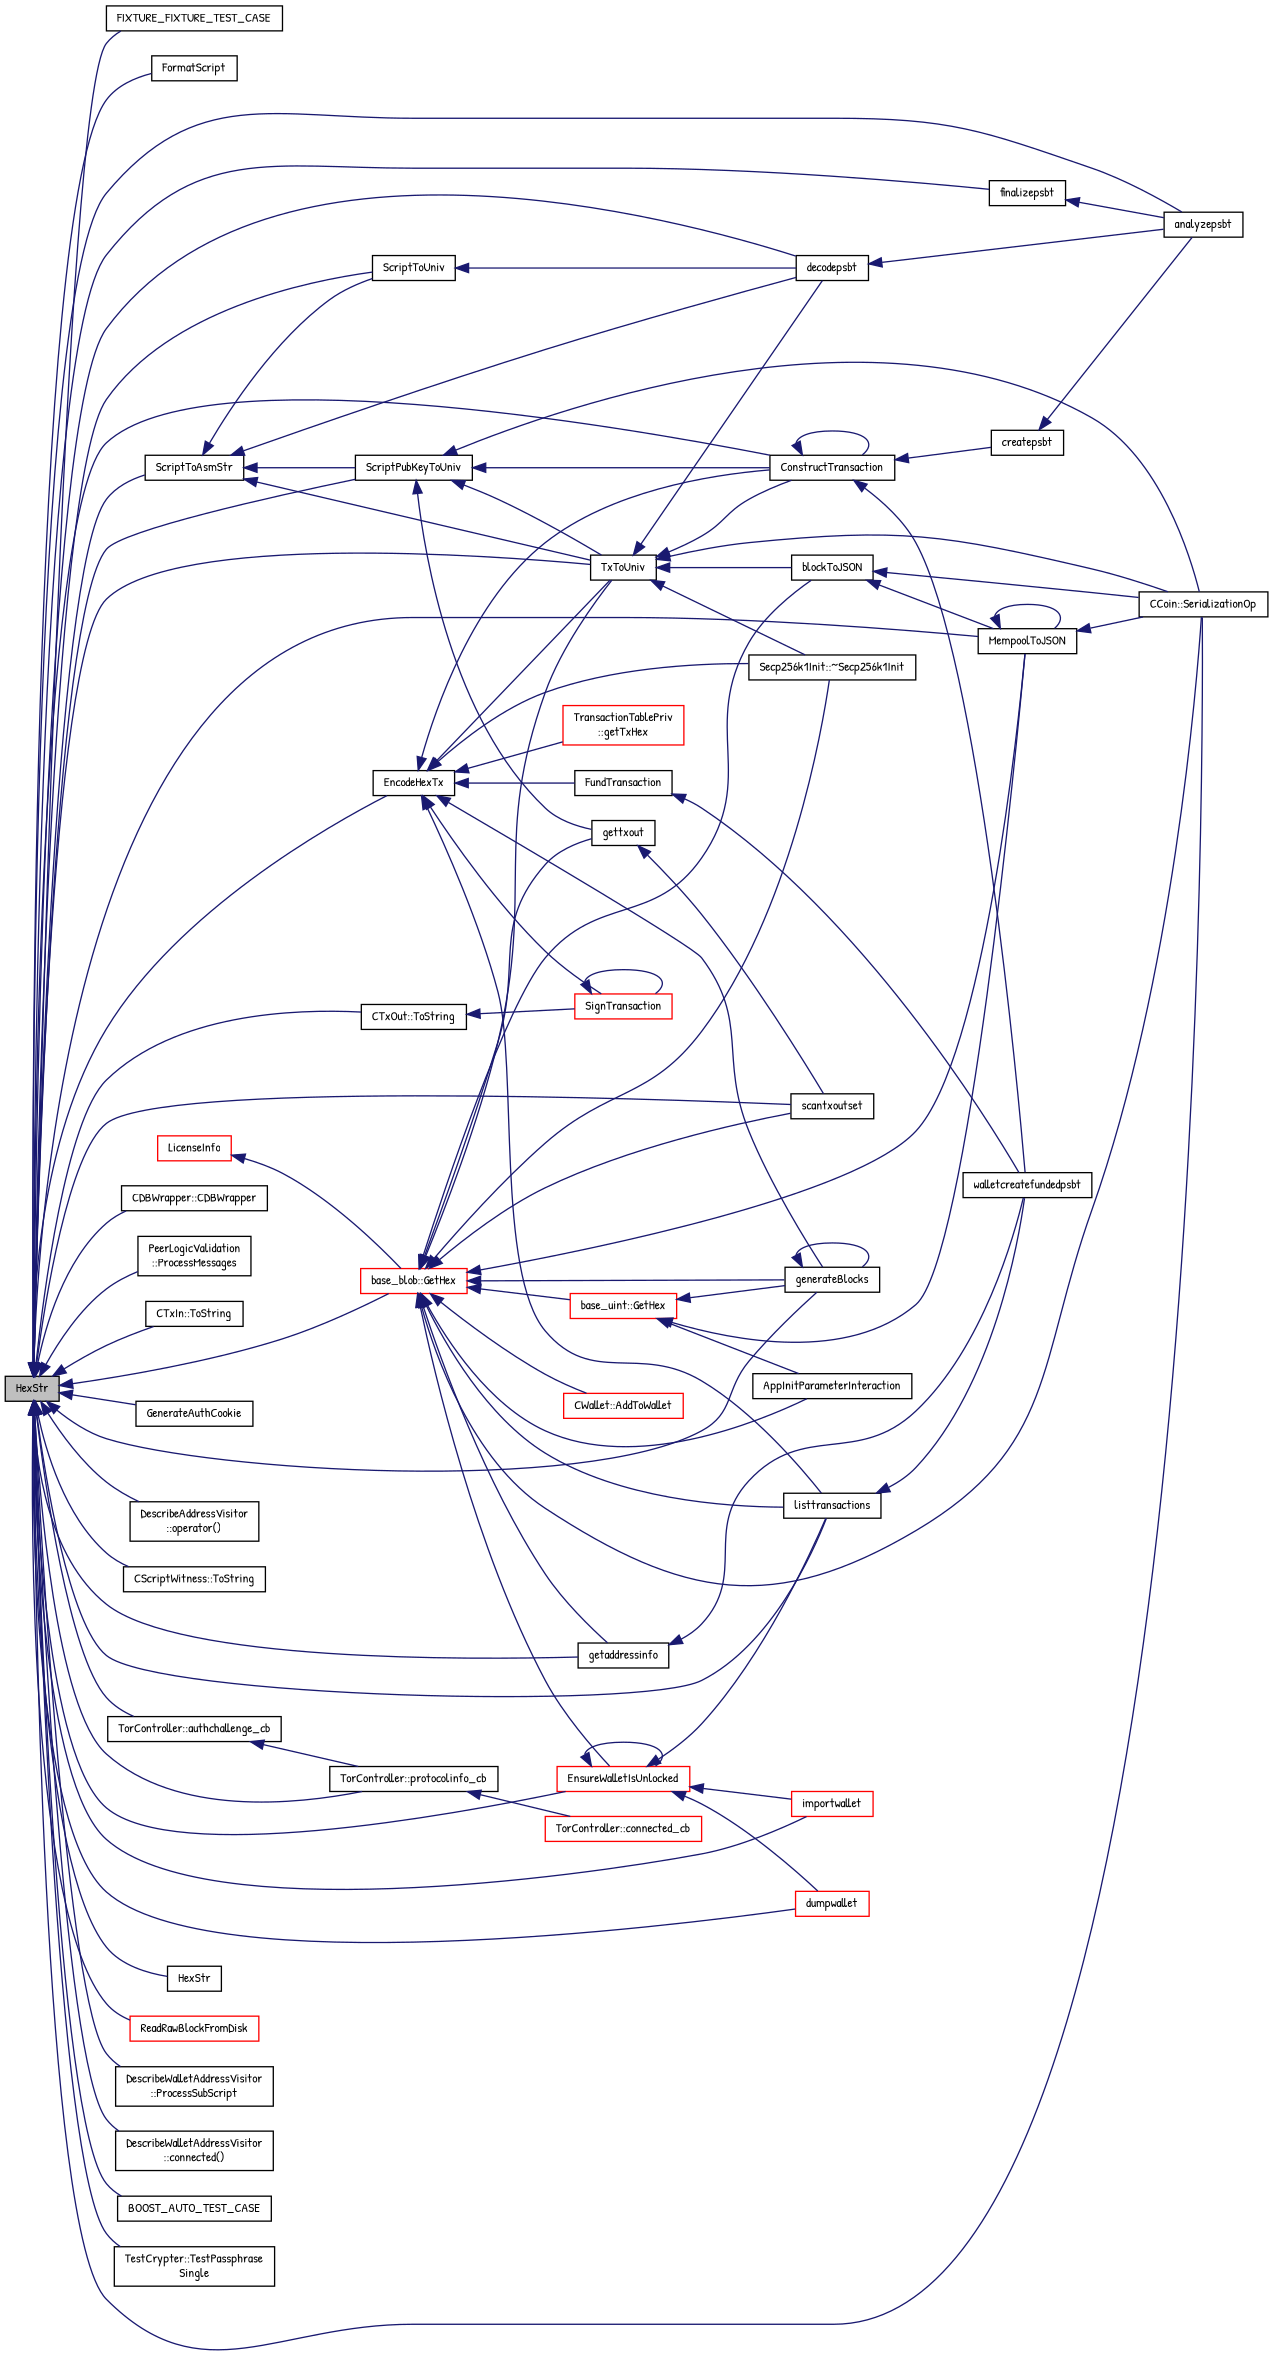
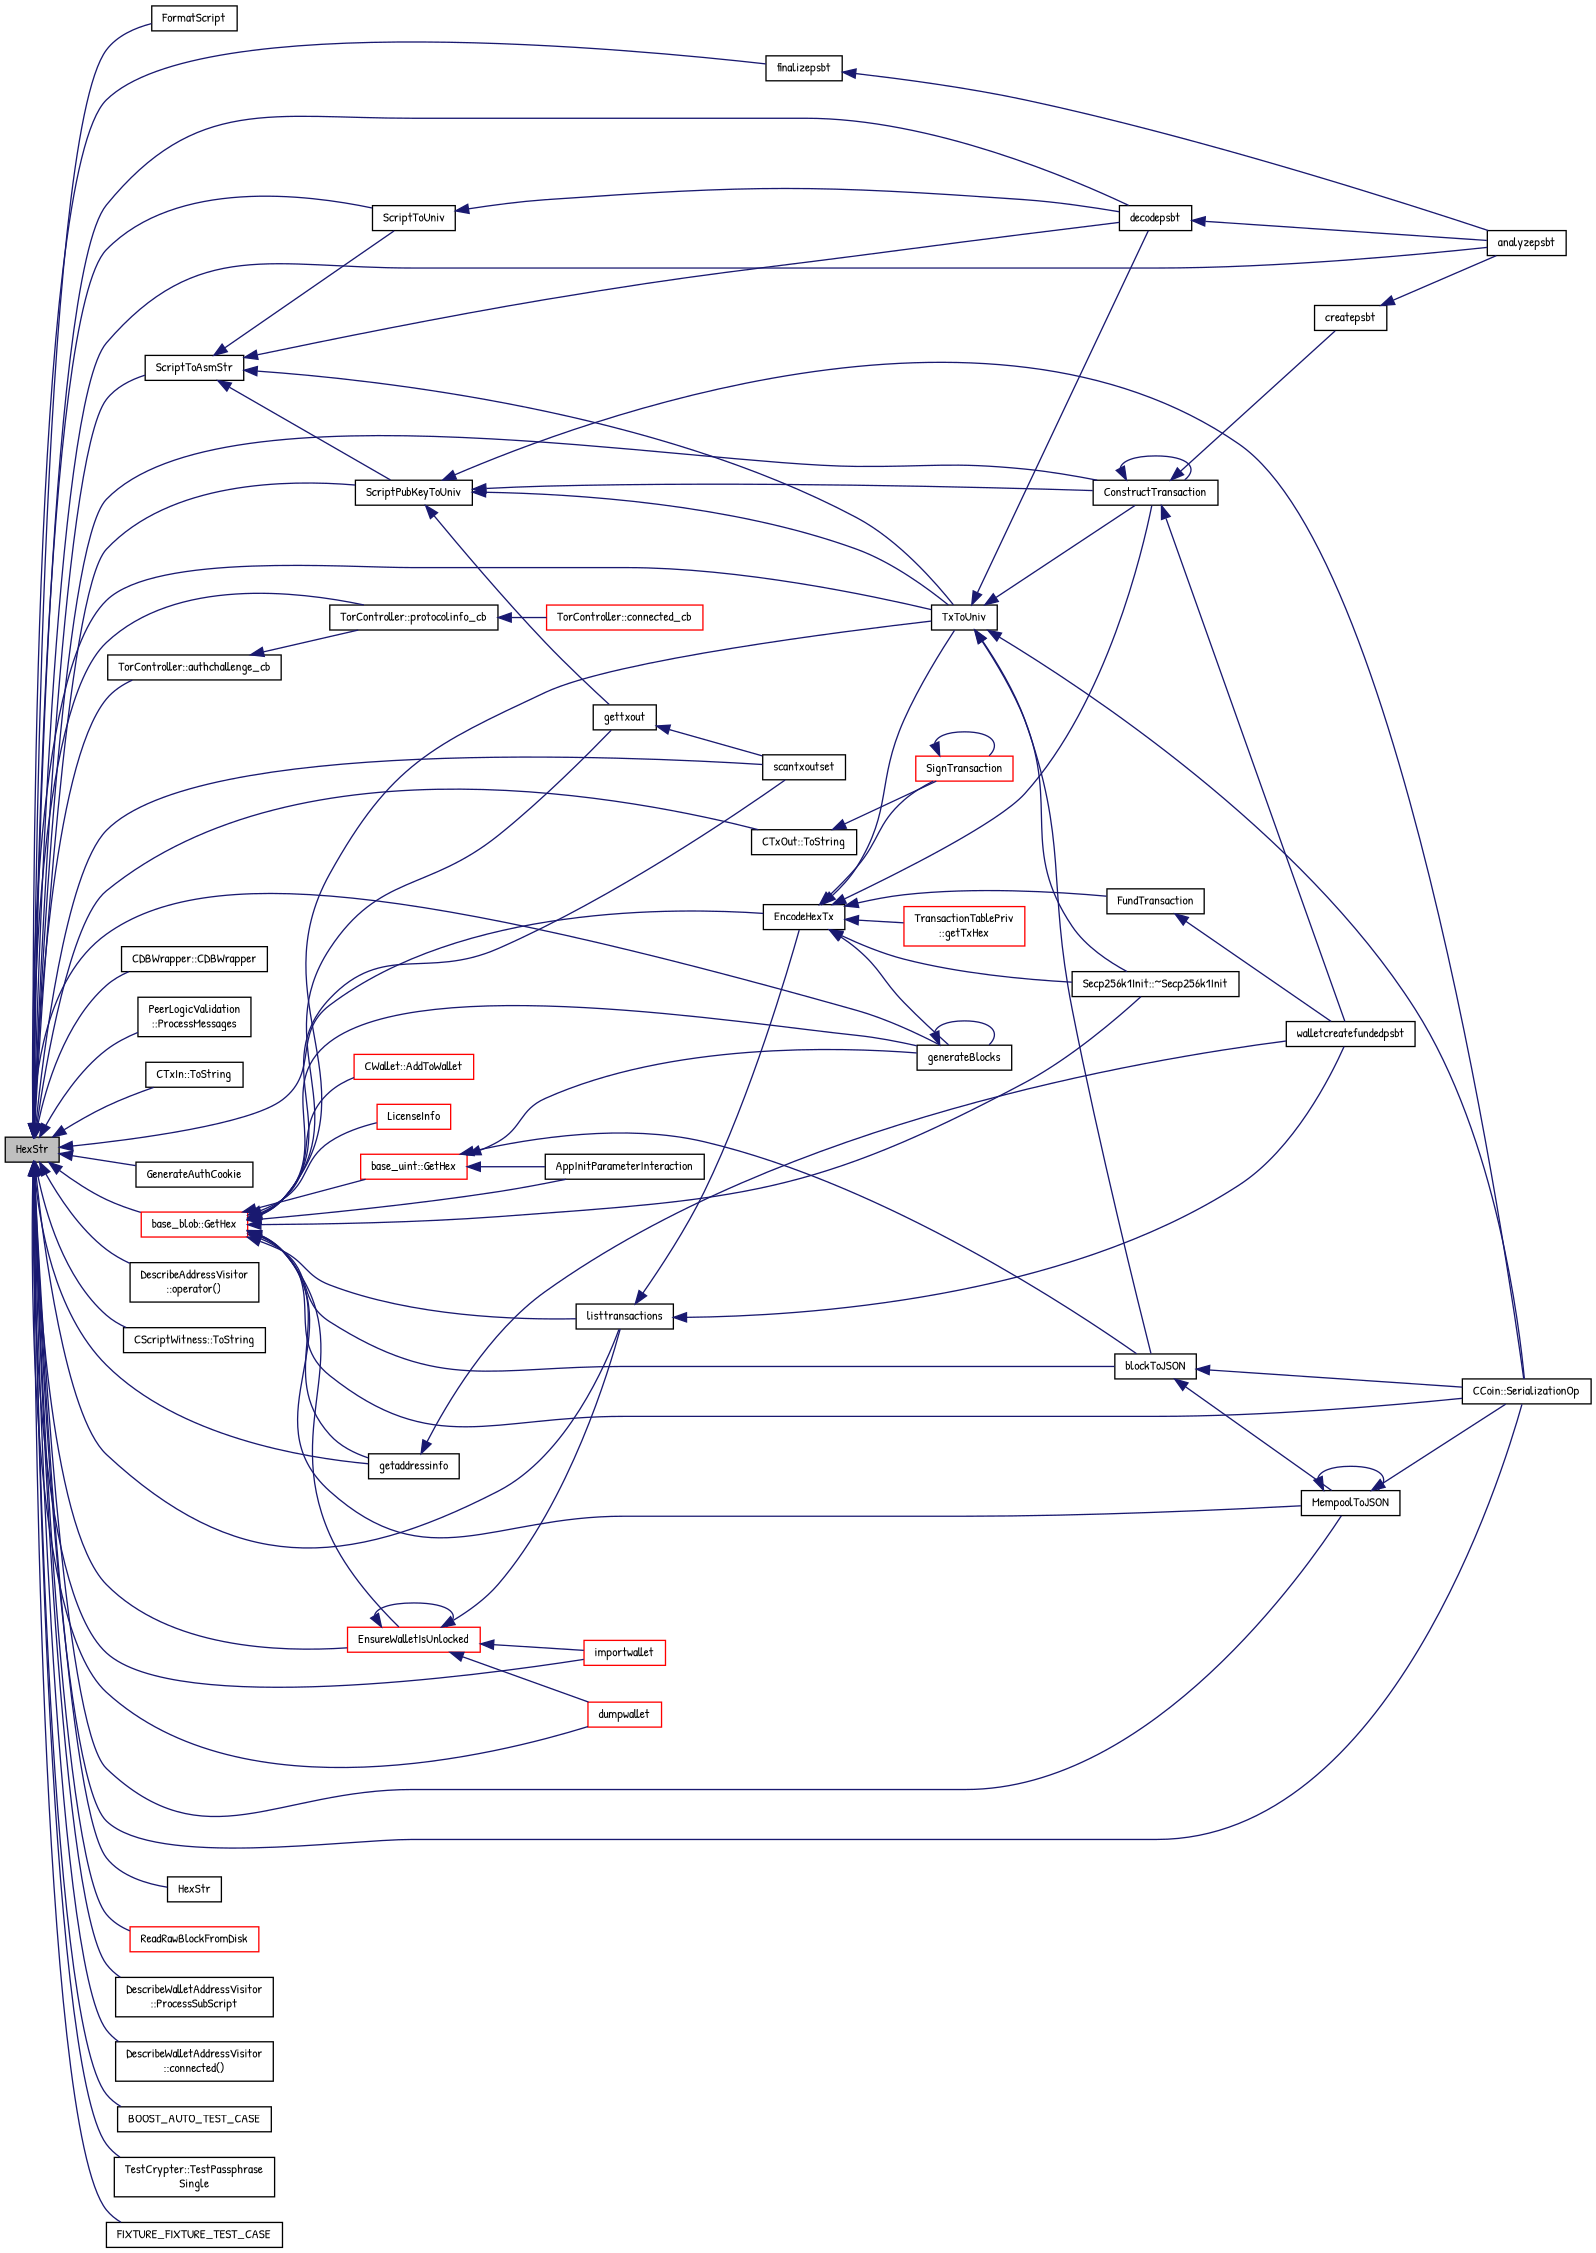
(966, 1132) -> (824, 1181)
(329, 1204) -> (322, 1148)
(516, 1232) -> (736, 1118)
